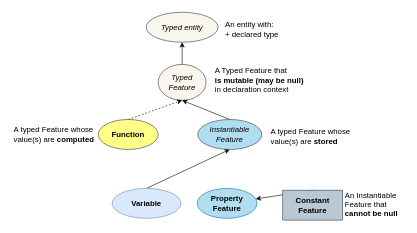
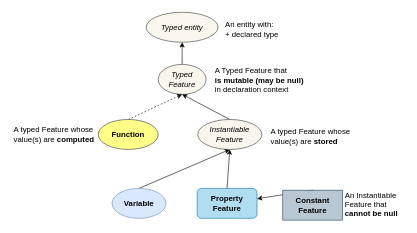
(182, 83) -> (182, 80)
(230, 135) -> (230, 135)
none -> (228, 170)
(146, 204) -> (139, 204)
(227, 204) -> (227, 204)
